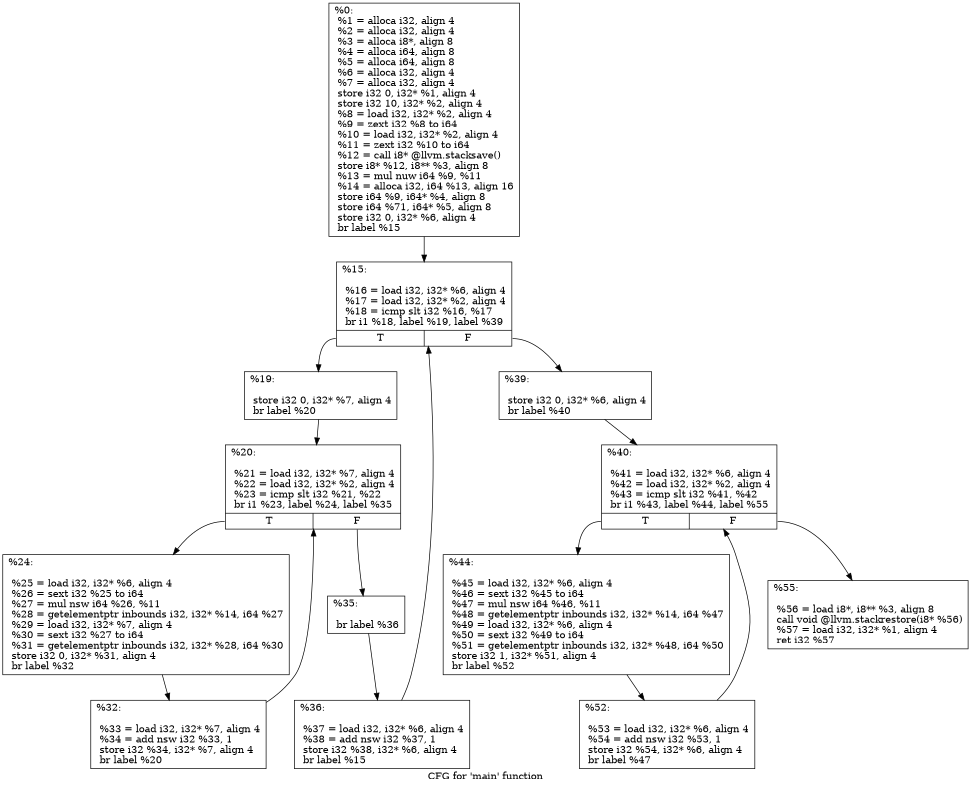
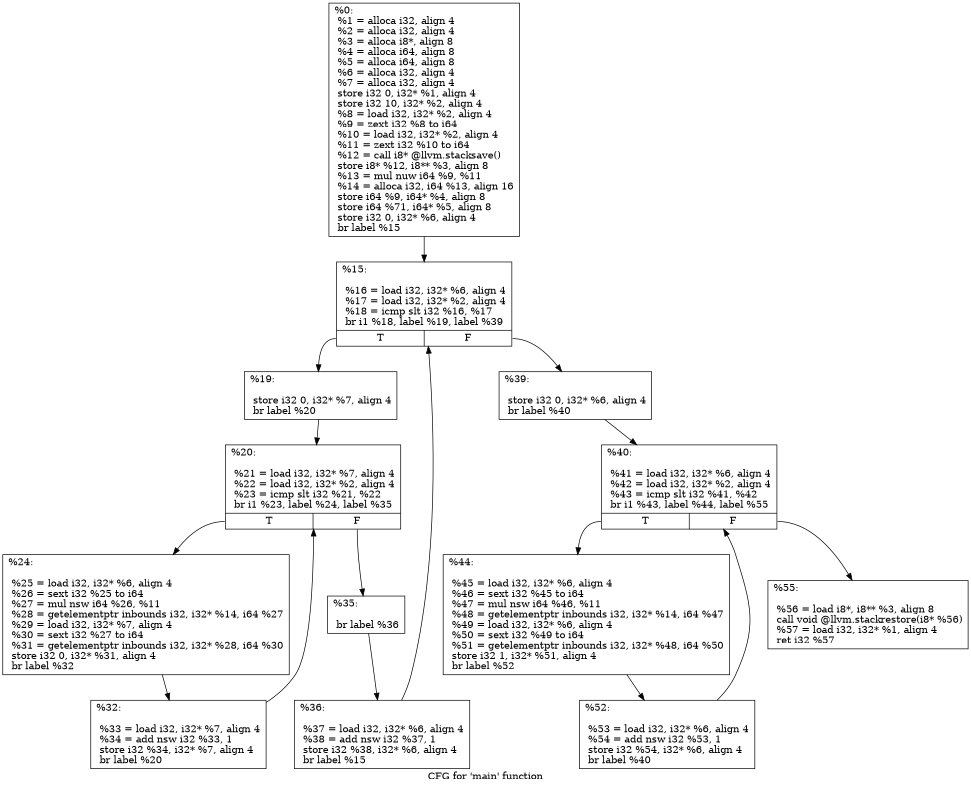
(618, 760) -> (618, 760)
